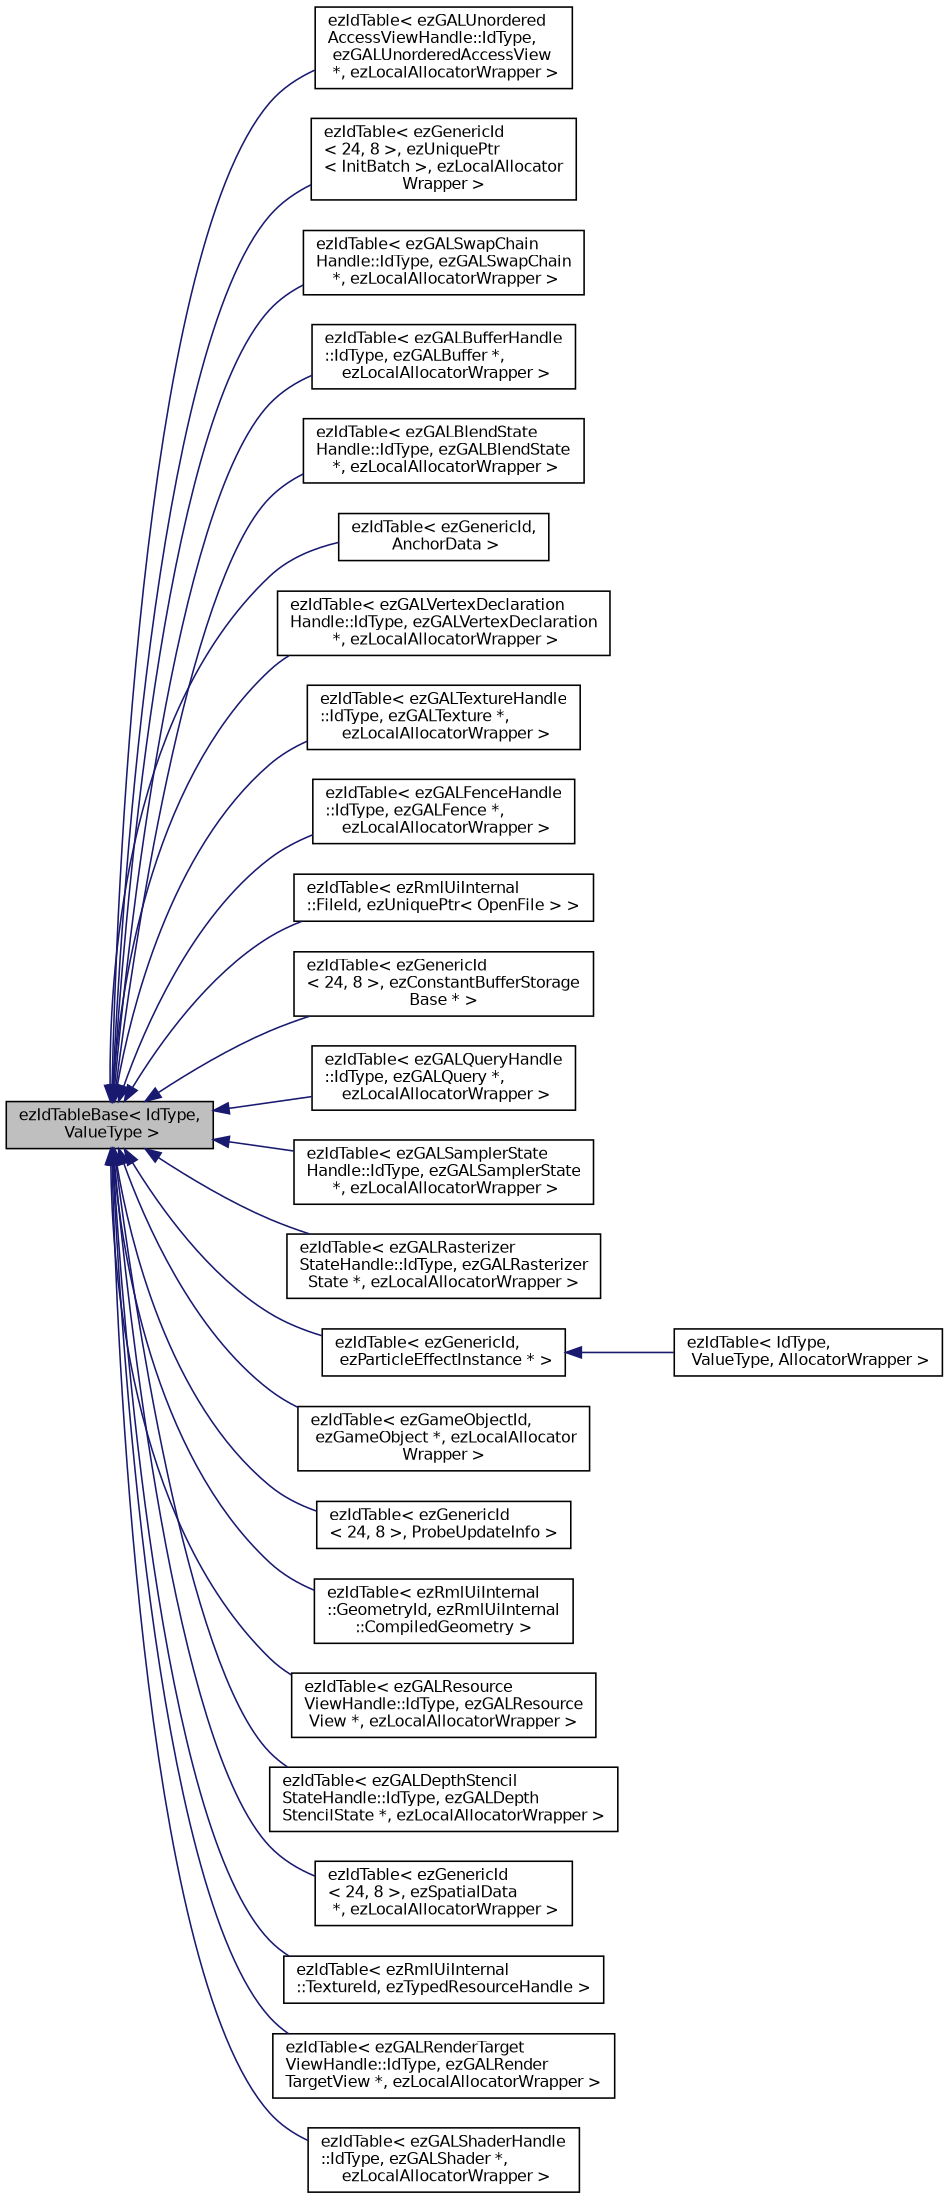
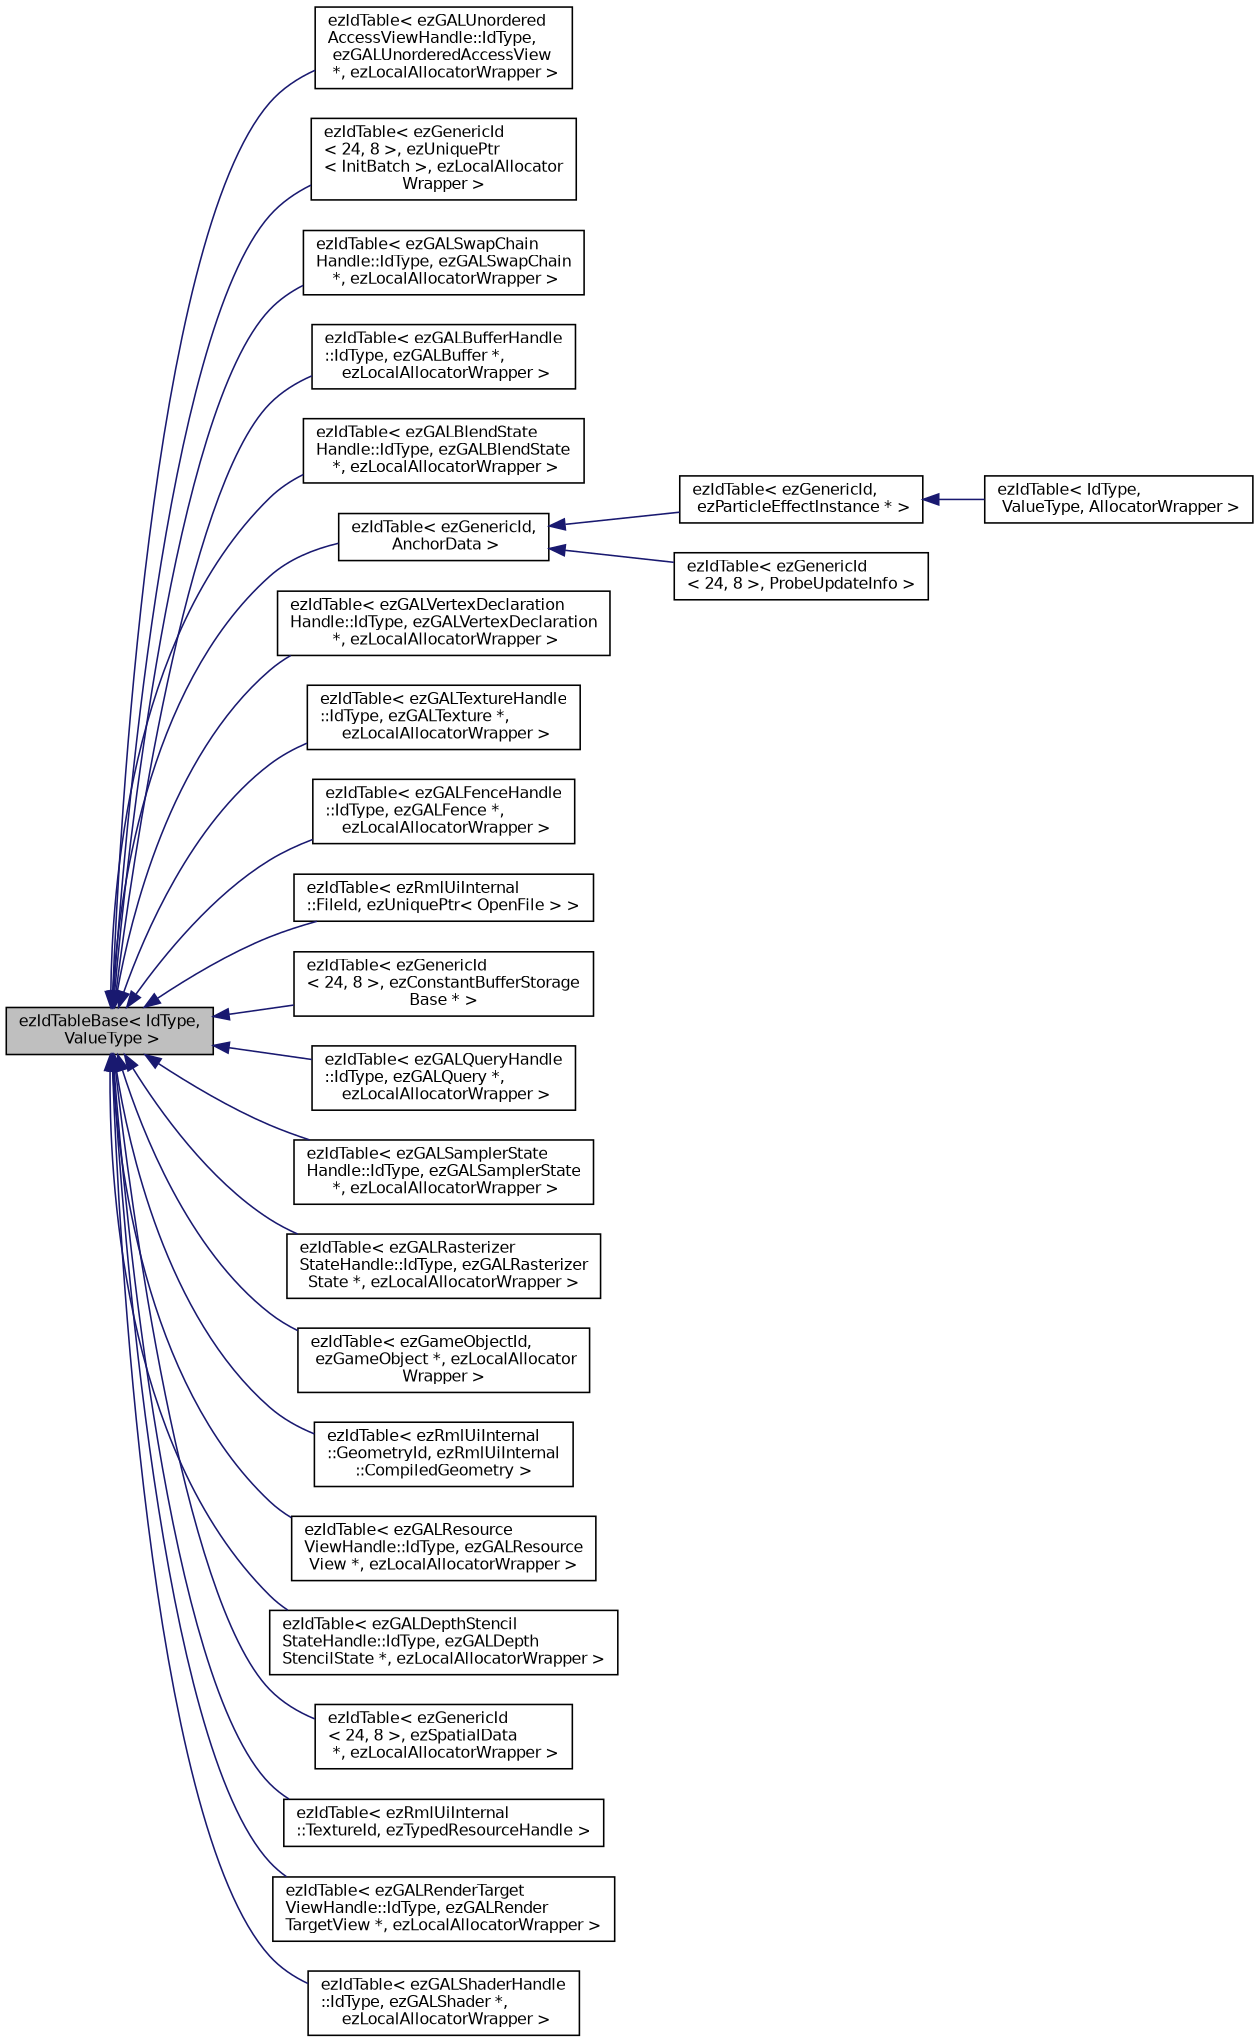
(212, 1266) -> (622, 518)
(178, 1363) -> (619, 556)
